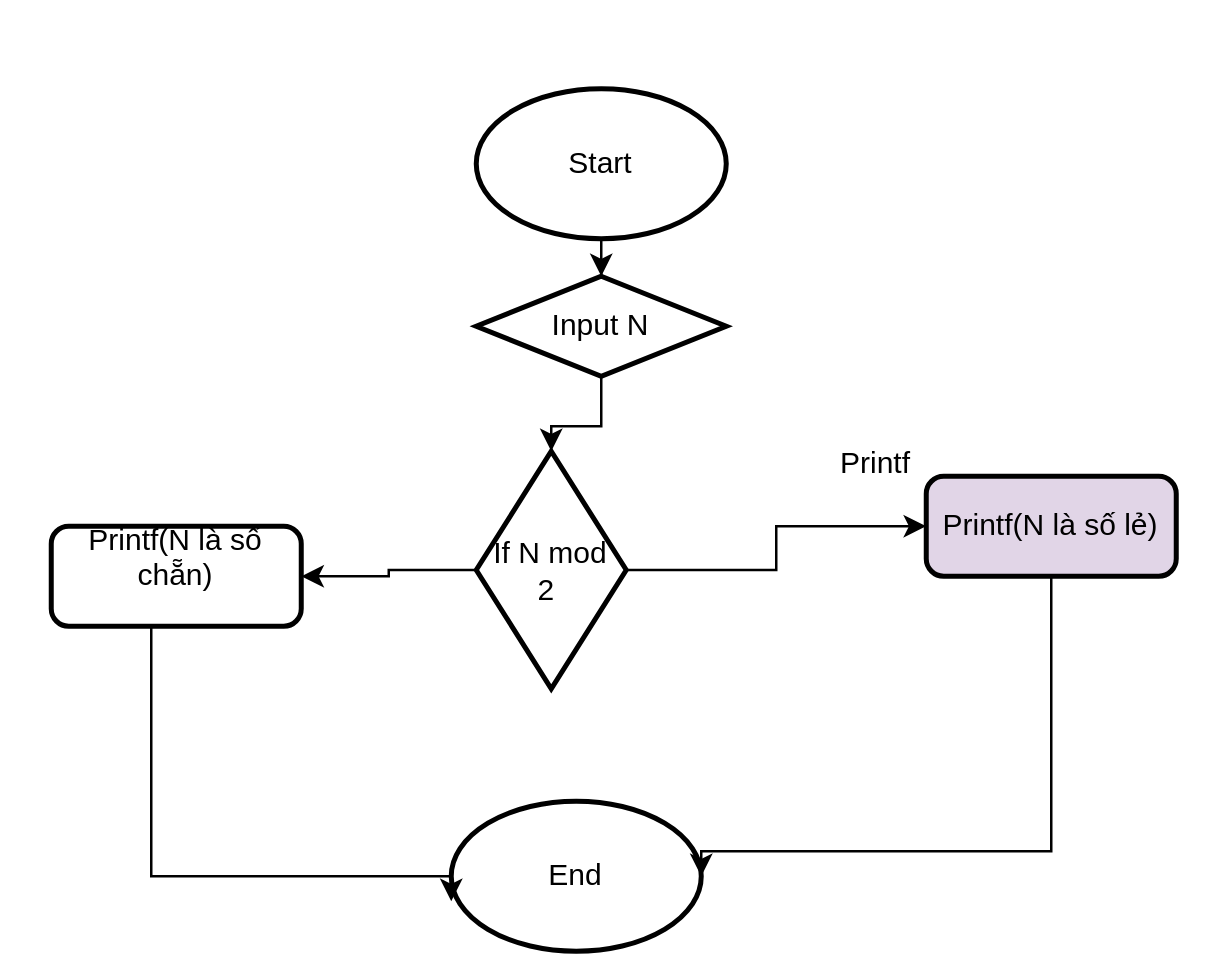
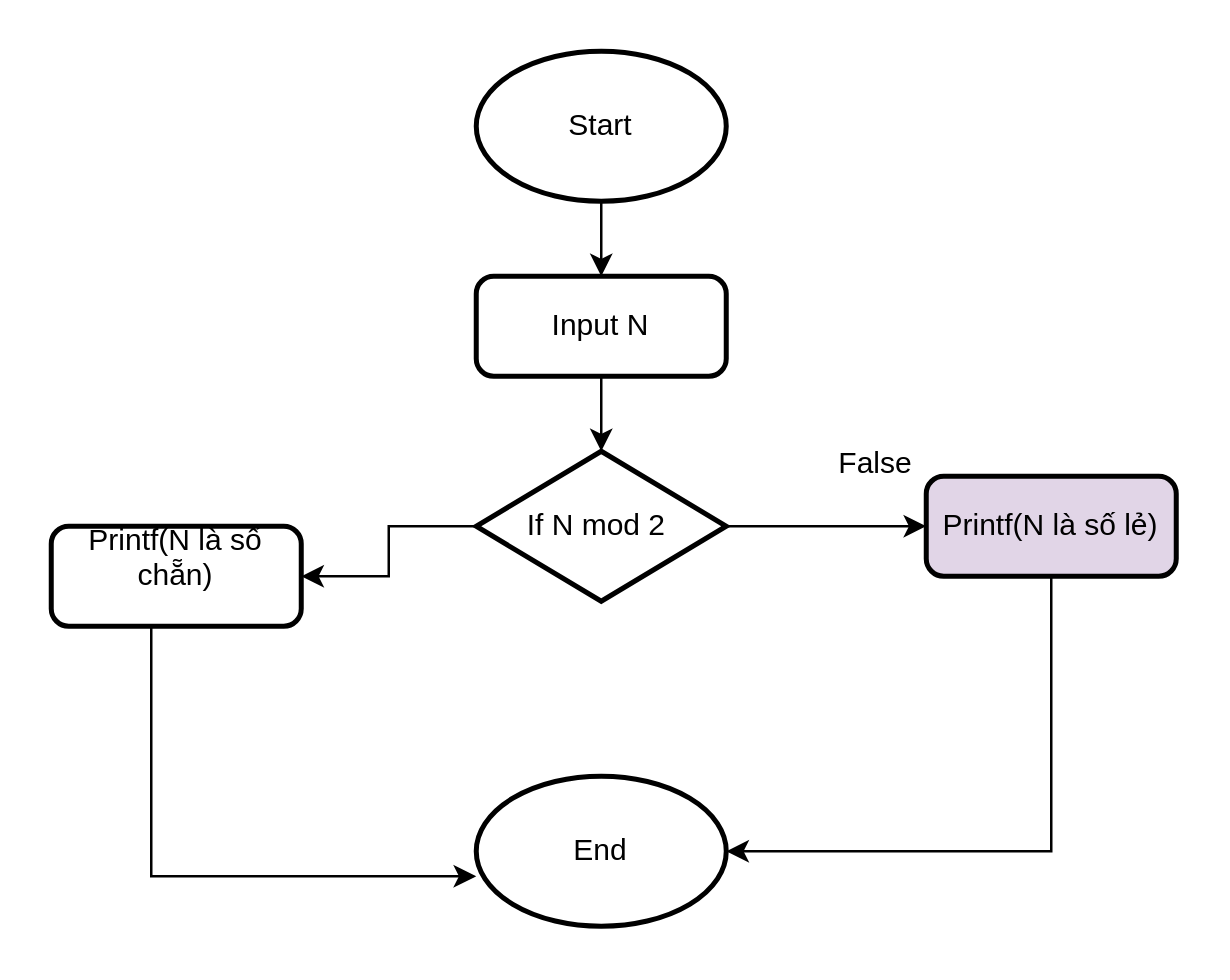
(601, 164) -> (601, 126)
(601, 326) -> (601, 326)
(876, 464) -> (876, 464)
(551, 570) -> (601, 526)
(576, 876) -> (601, 851)
